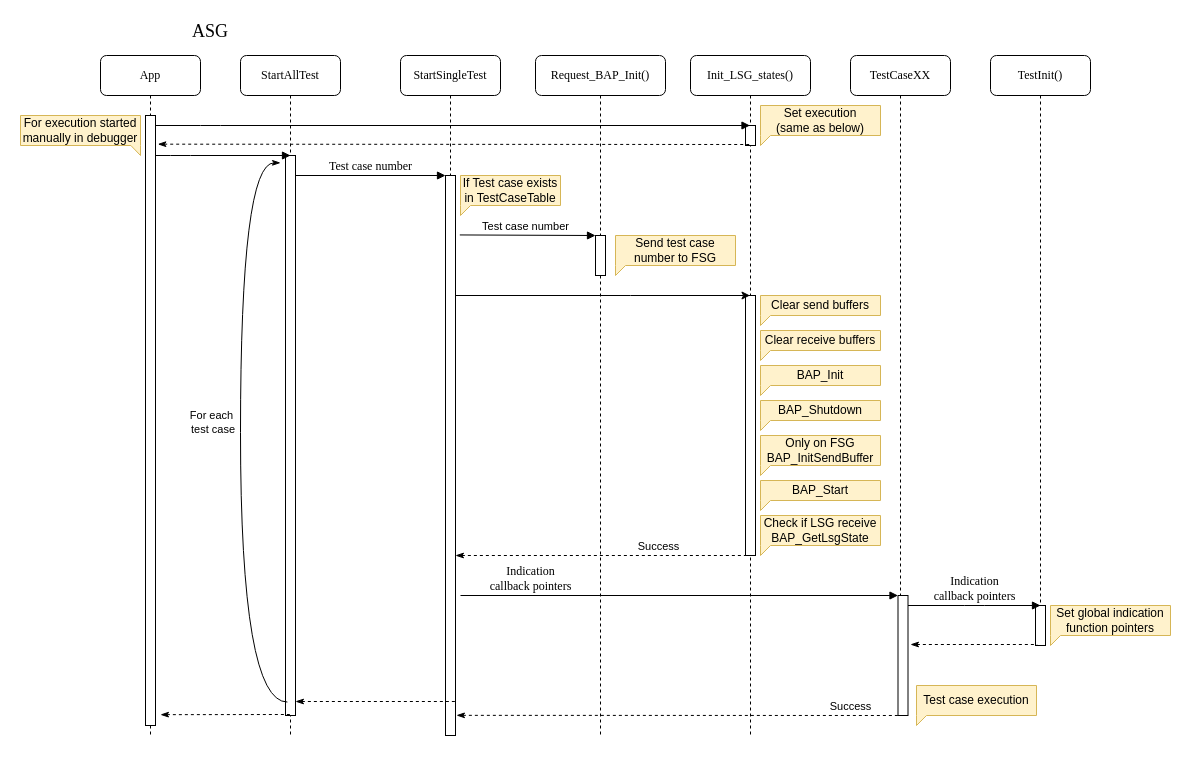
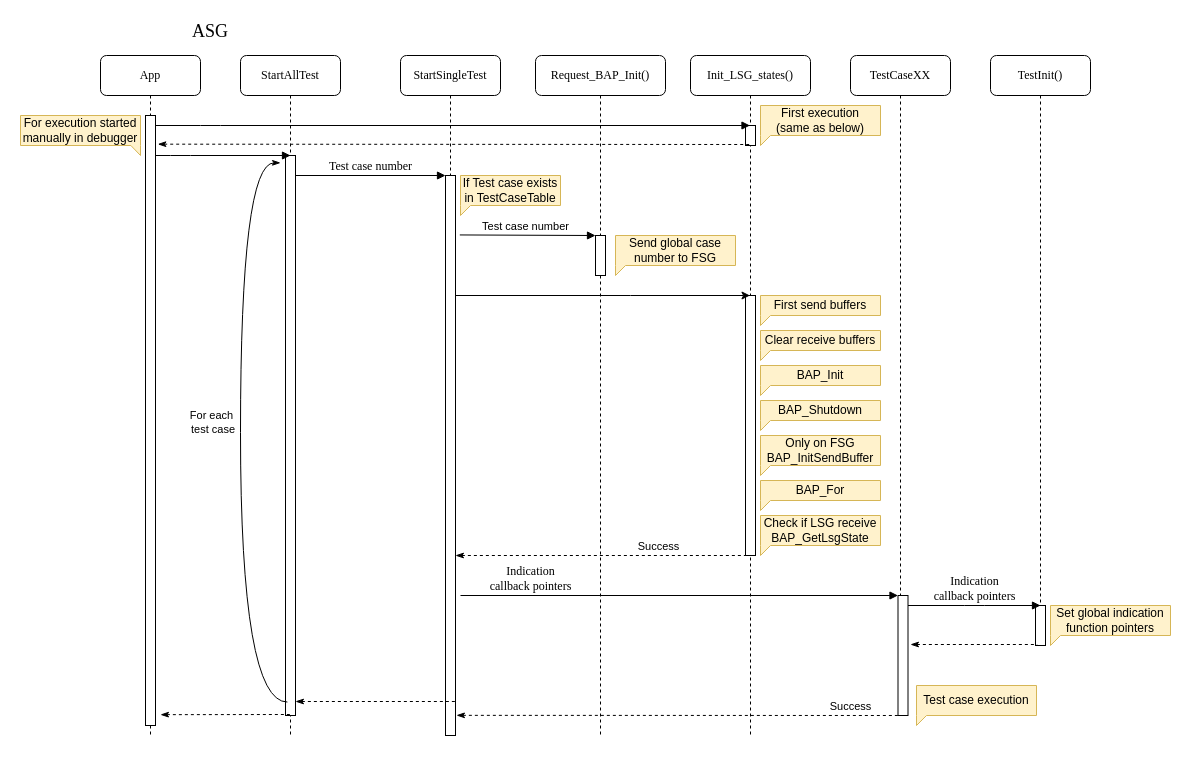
(821, 121) -> (821, 121)
(676, 251) -> (676, 251)
(821, 306) -> (821, 306)
(821, 491) -> (821, 491)
